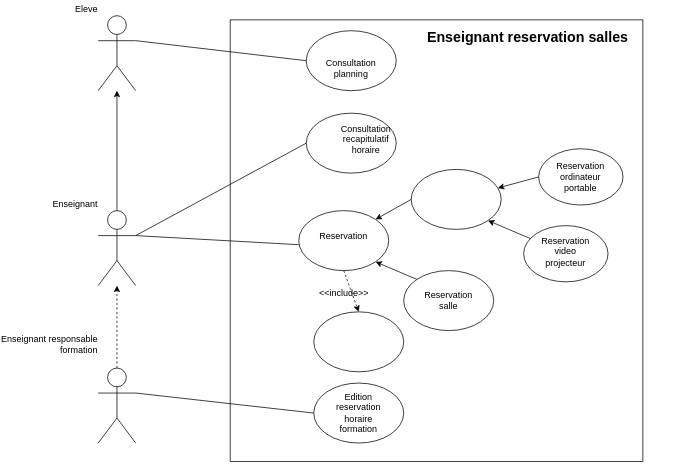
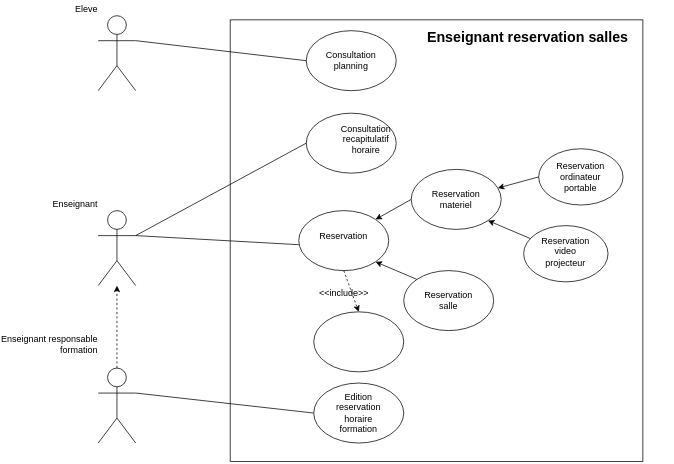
(351, 68) -> (351, 60)
(117, 97) -> none
none -> (456, 199)
